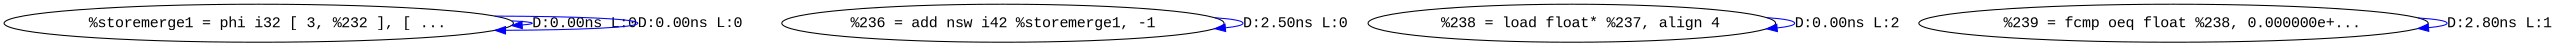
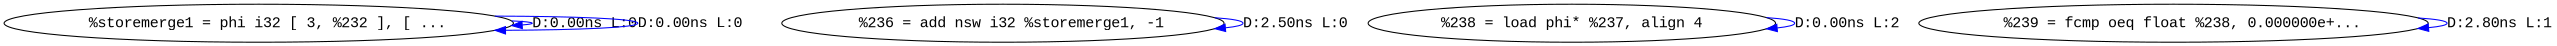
(1003, 23) -> (1003, 23)
(1572, 23) -> (1572, 23)
